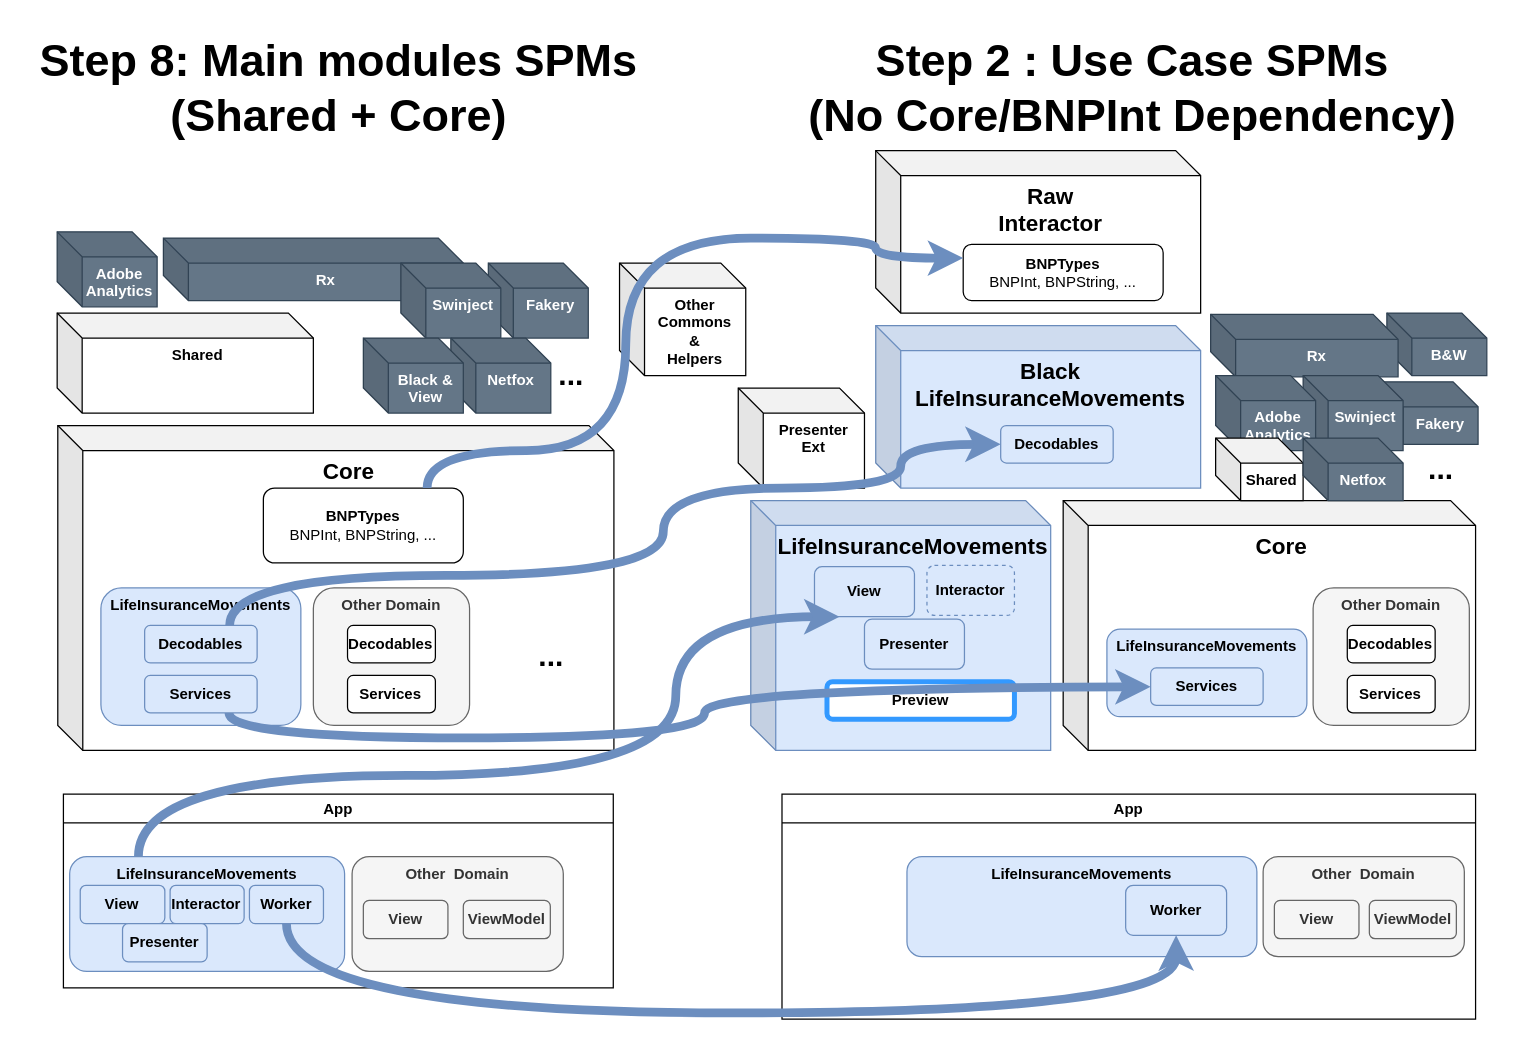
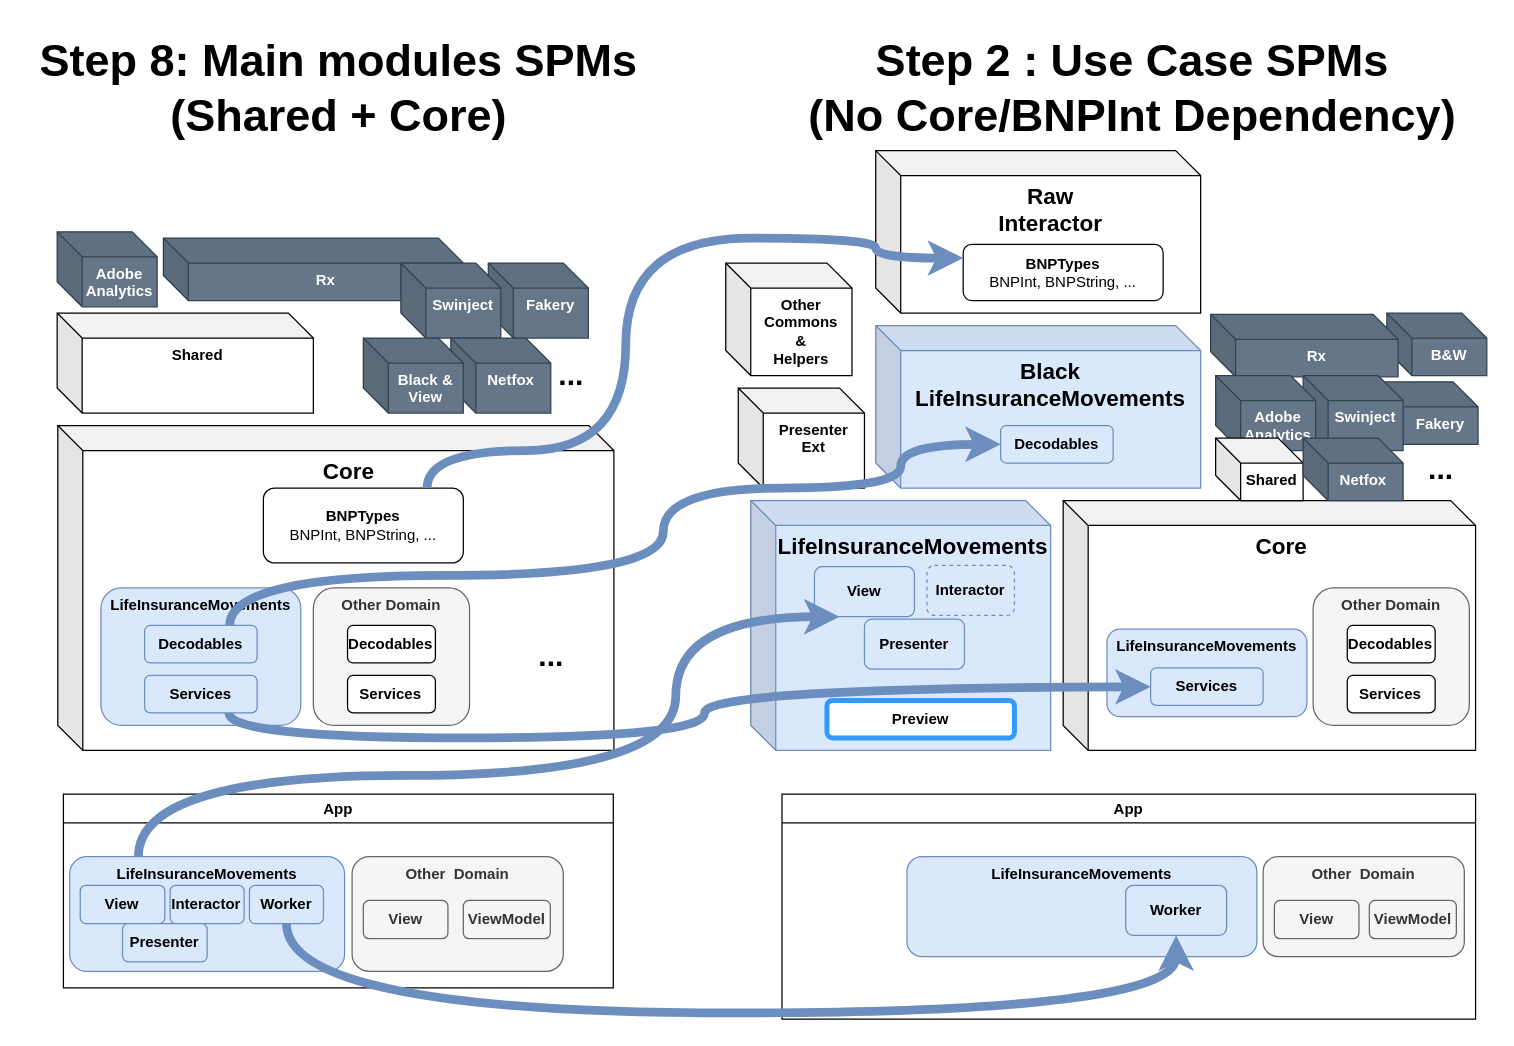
(683, 319) -> (789, 319)
(921, 701) -> (921, 719)
